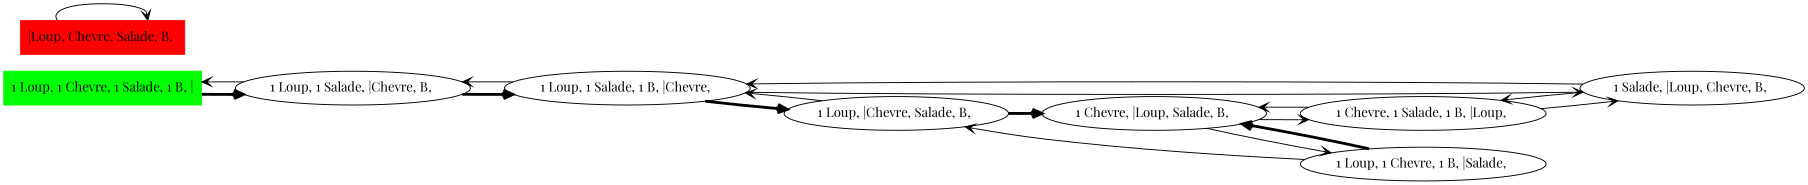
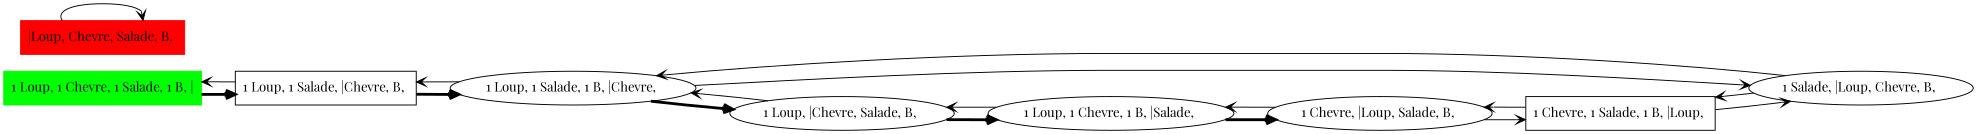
(353, 88) -> (326, 88)
(1020, 113) -> (967, 120)
(1423, 113) -> (1620, 113)
